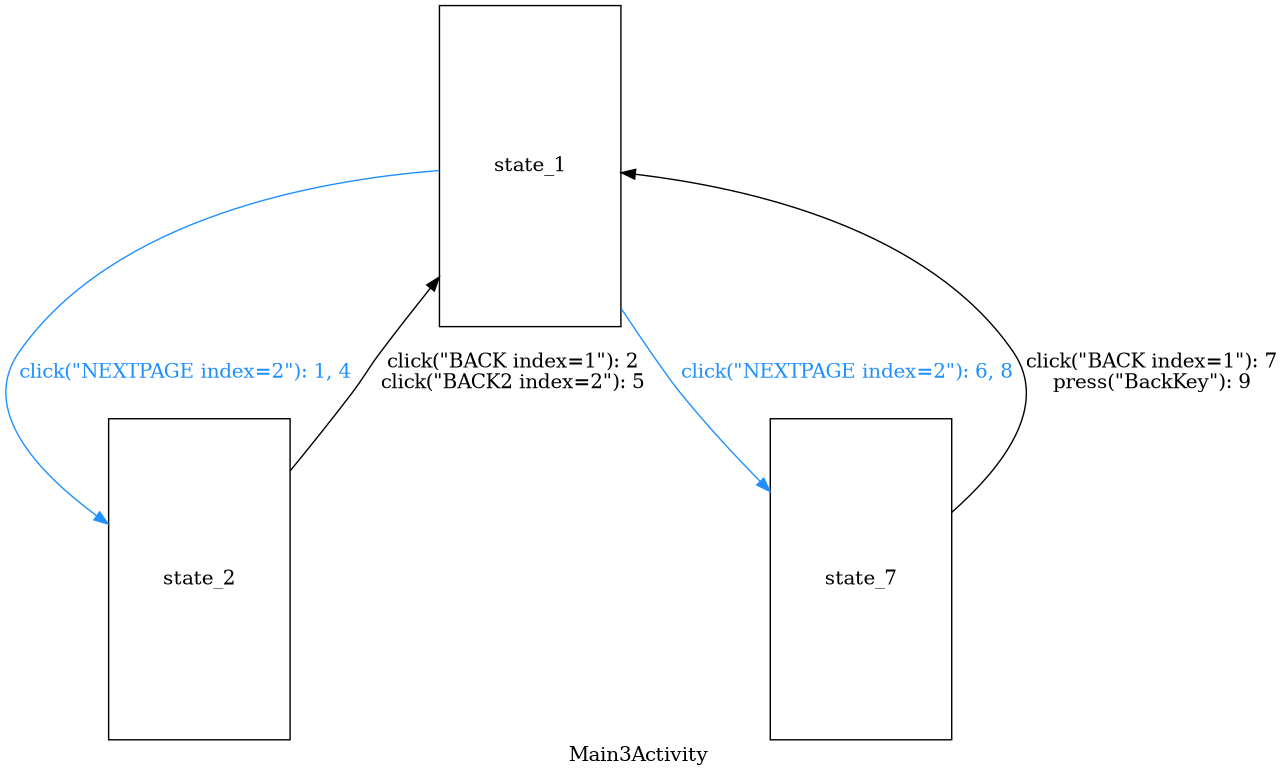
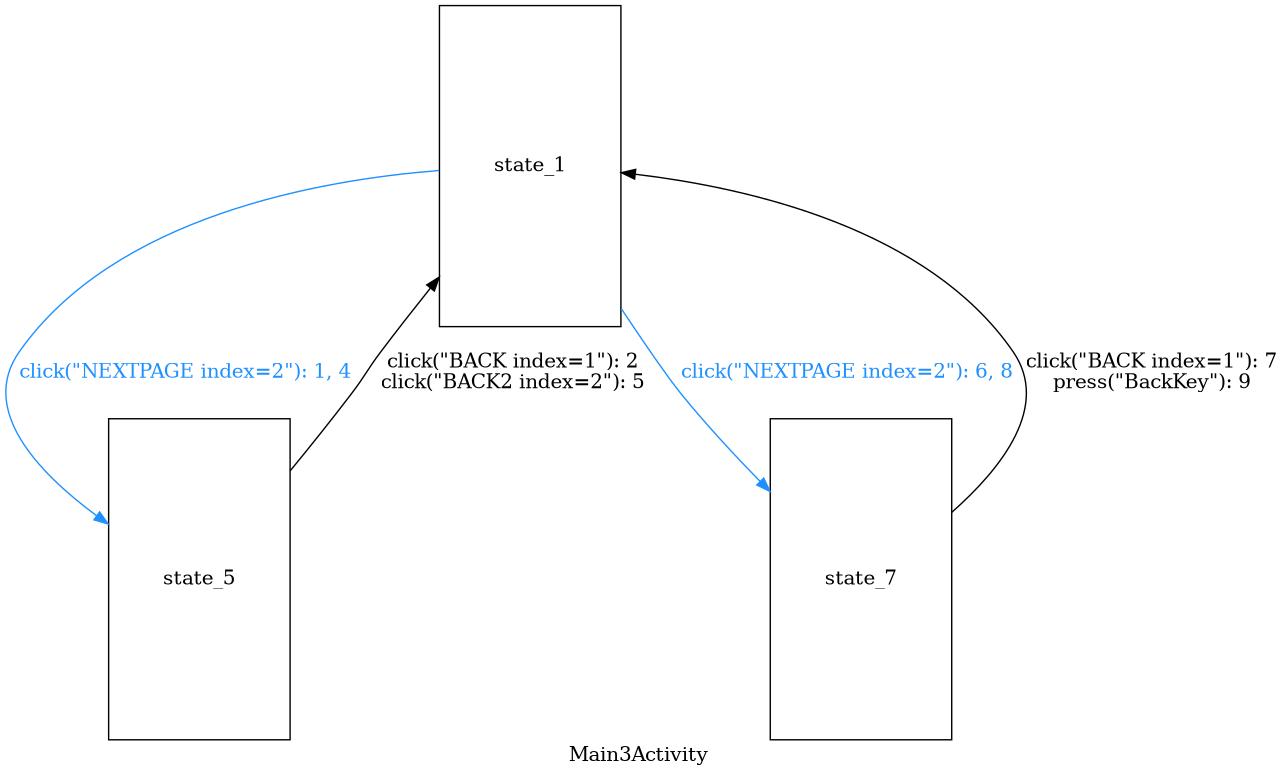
(199, 579) -> (199, 579)
